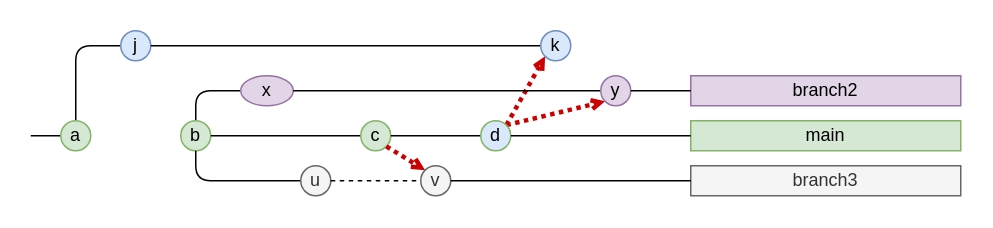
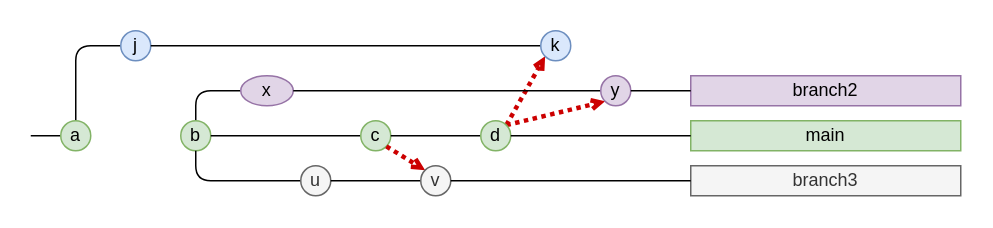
(496, 136) -> (496, 136)
(377, 181) -> (377, 181)
